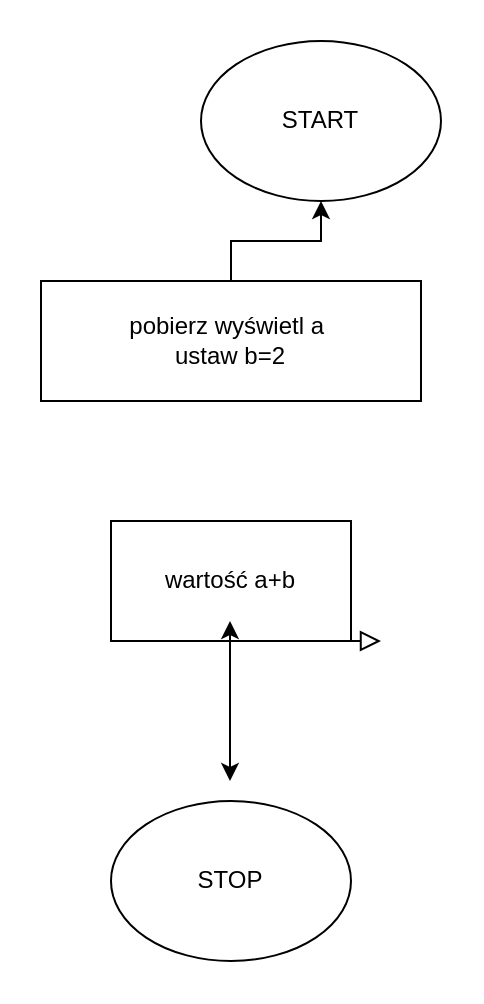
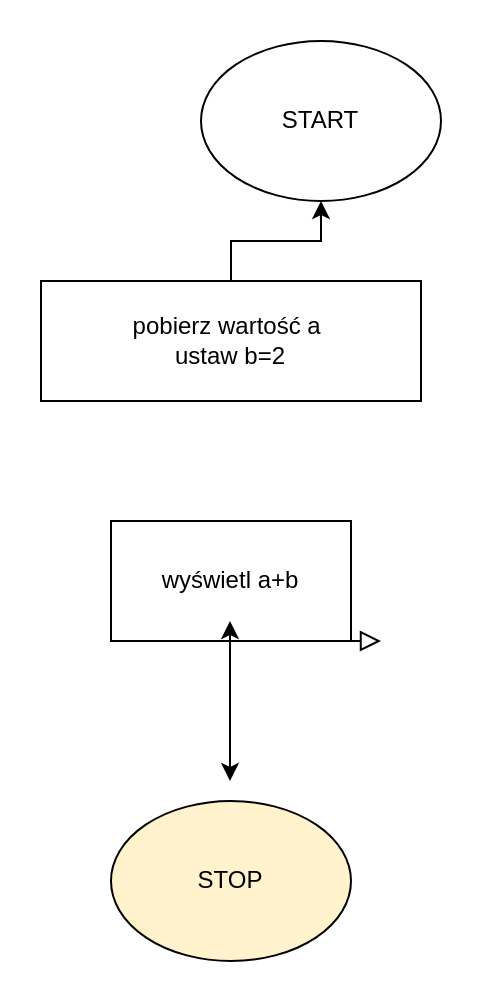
(231, 341) -> (231, 341)
(231, 581) -> (231, 581)
(231, 881) -> (231, 881)
